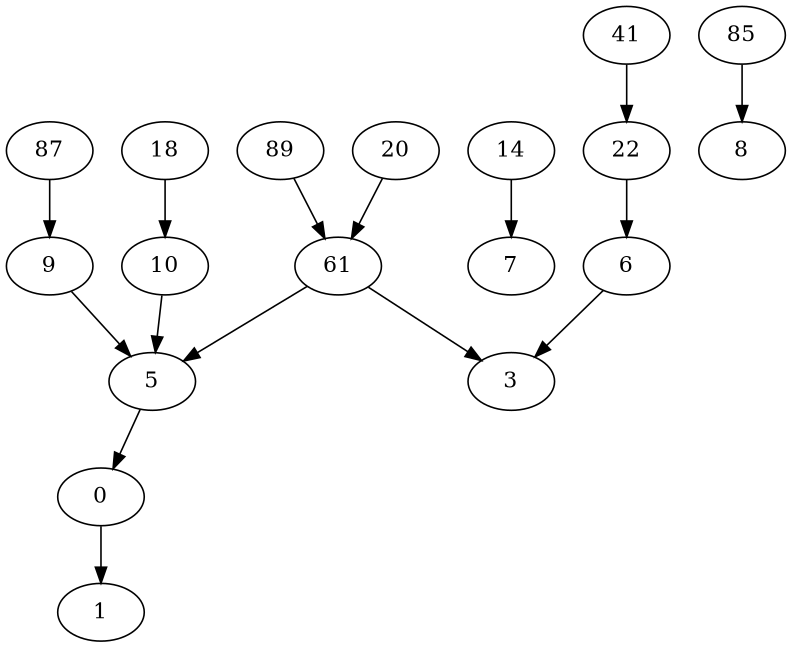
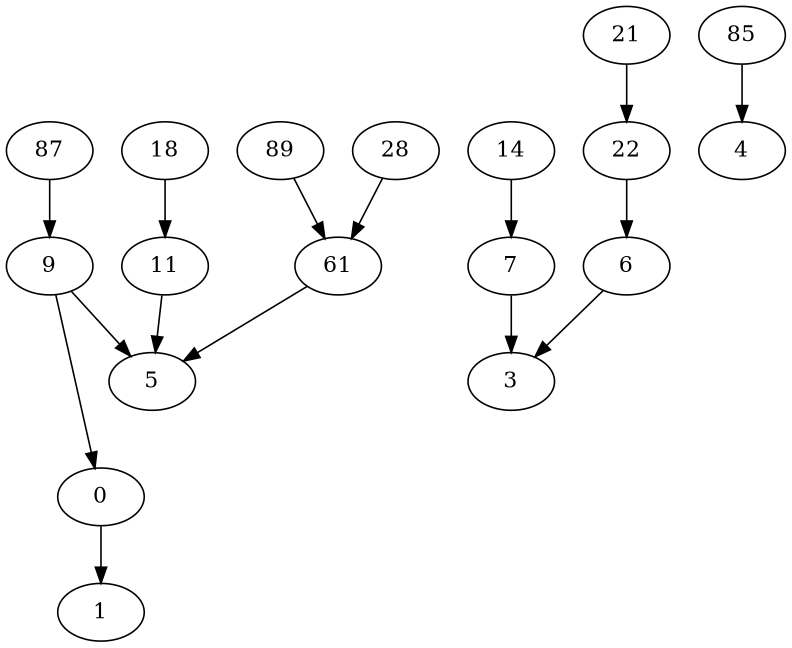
(627, 35) -> (627, 35)
(396, 151) -> (396, 151)
(742, 151) -> (742, 151)
(165, 266) -> (165, 266)
(418, 320) -> (511, 316)
(130, 432) -> (74, 374)
